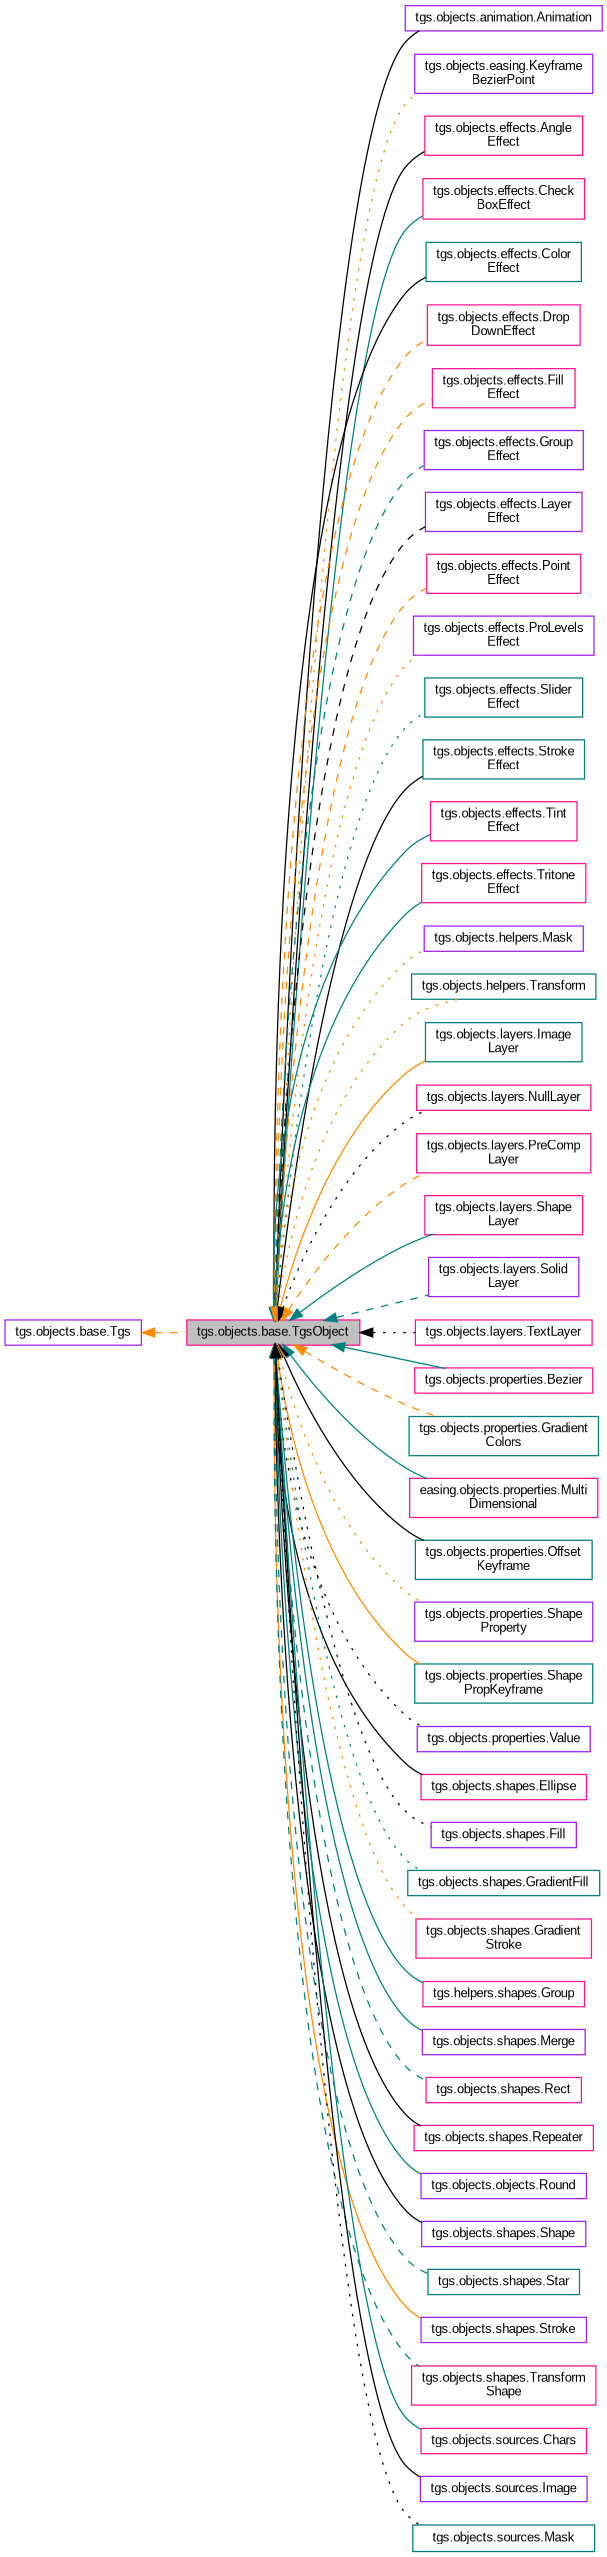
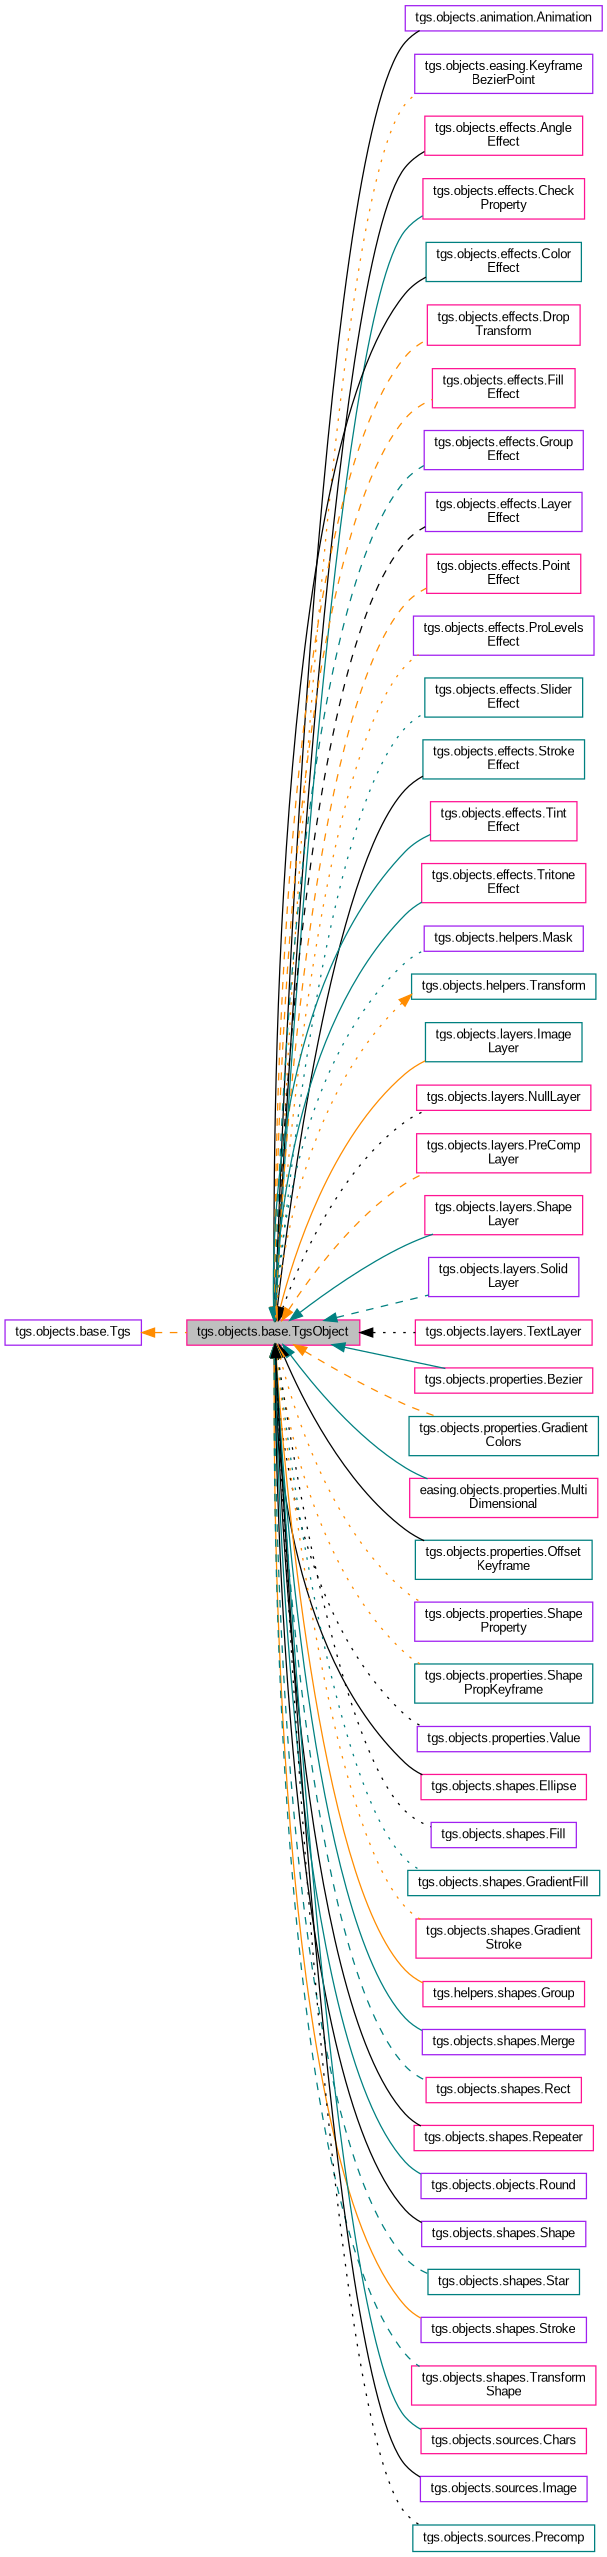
(504, 199) -> (504, 199)
(504, 325) -> (504, 325)
(314, 1112) -> (314, 1112)
(330, 1126) -> (312, 1151)
(322, 1525) -> (322, 1525)
(322, 1730) -> (322, 1730)
(504, 2538) -> (504, 2538)
